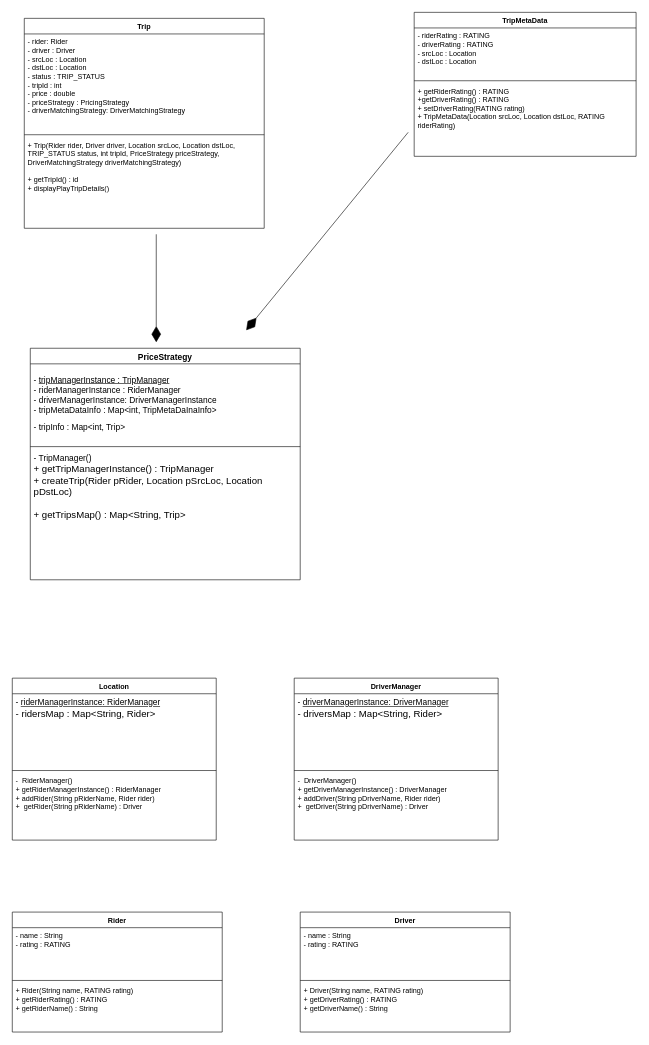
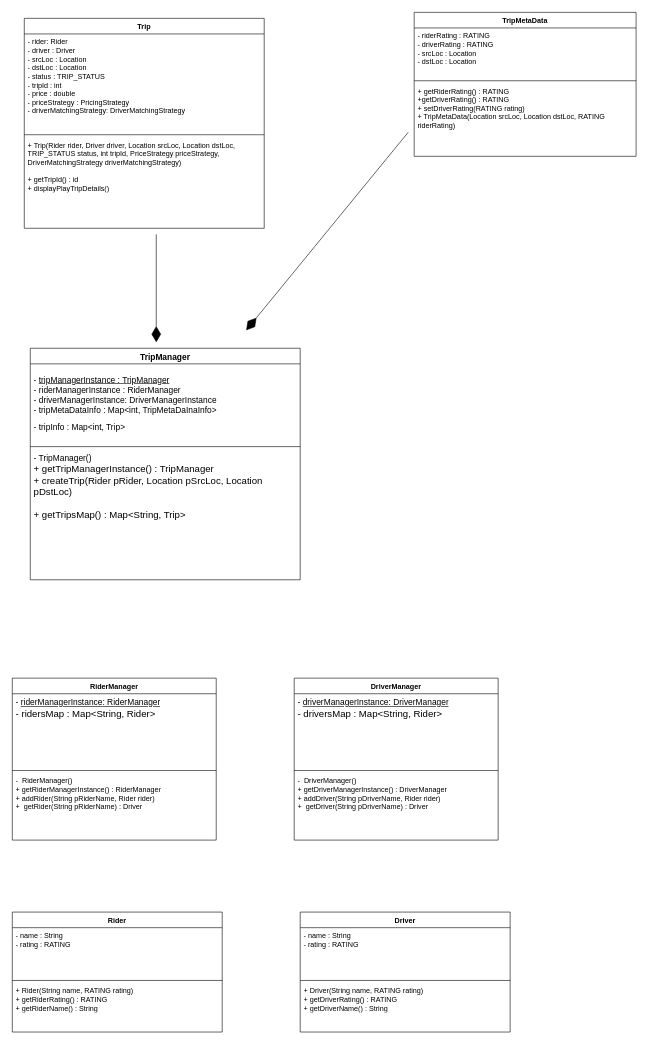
(165, 357) -> (165, 357)
(114, 687) -> (114, 687)
